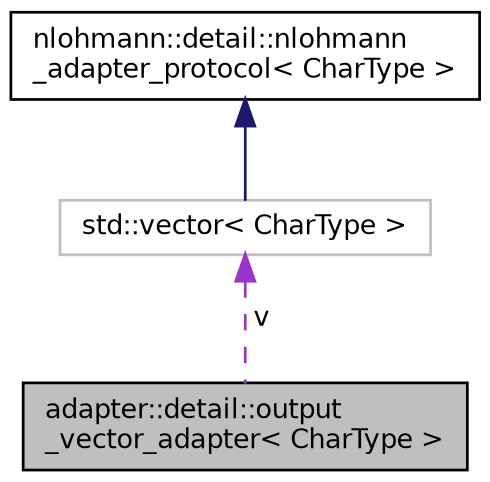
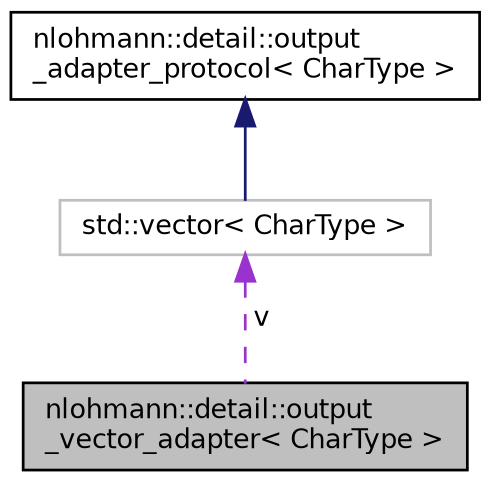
(245, 56) -> (245, 56)
(245, 426) -> (245, 426)
